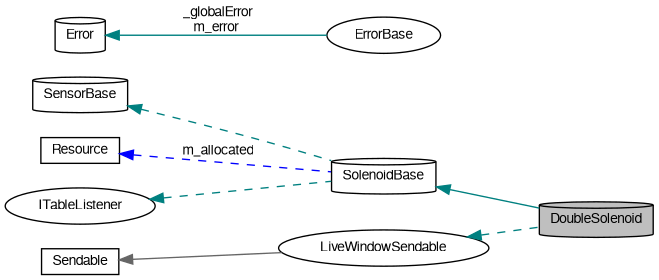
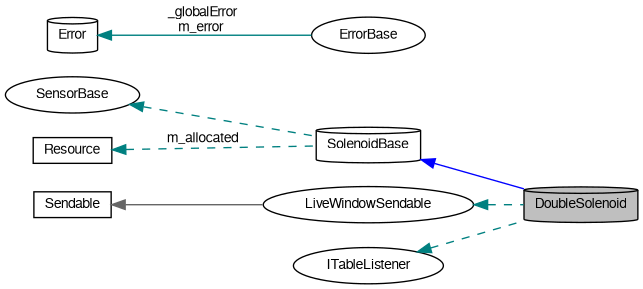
(80, 95) -> (73, 95)
(232, 163) -> (221, 148)
(247, 190) -> (477, 234)
(495, 199) -> (479, 176)
